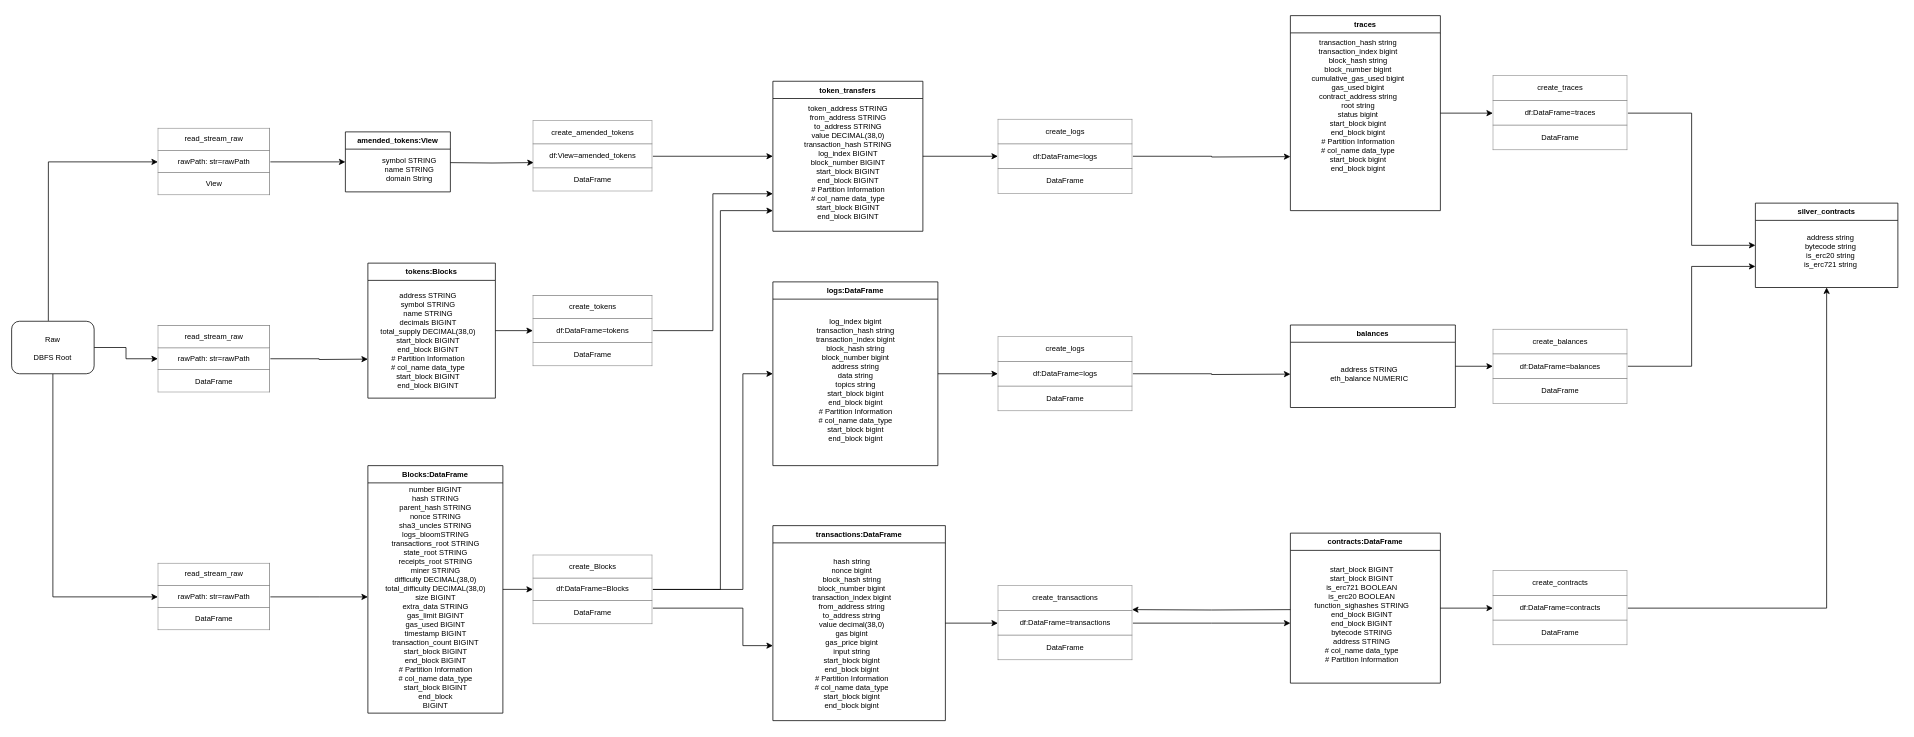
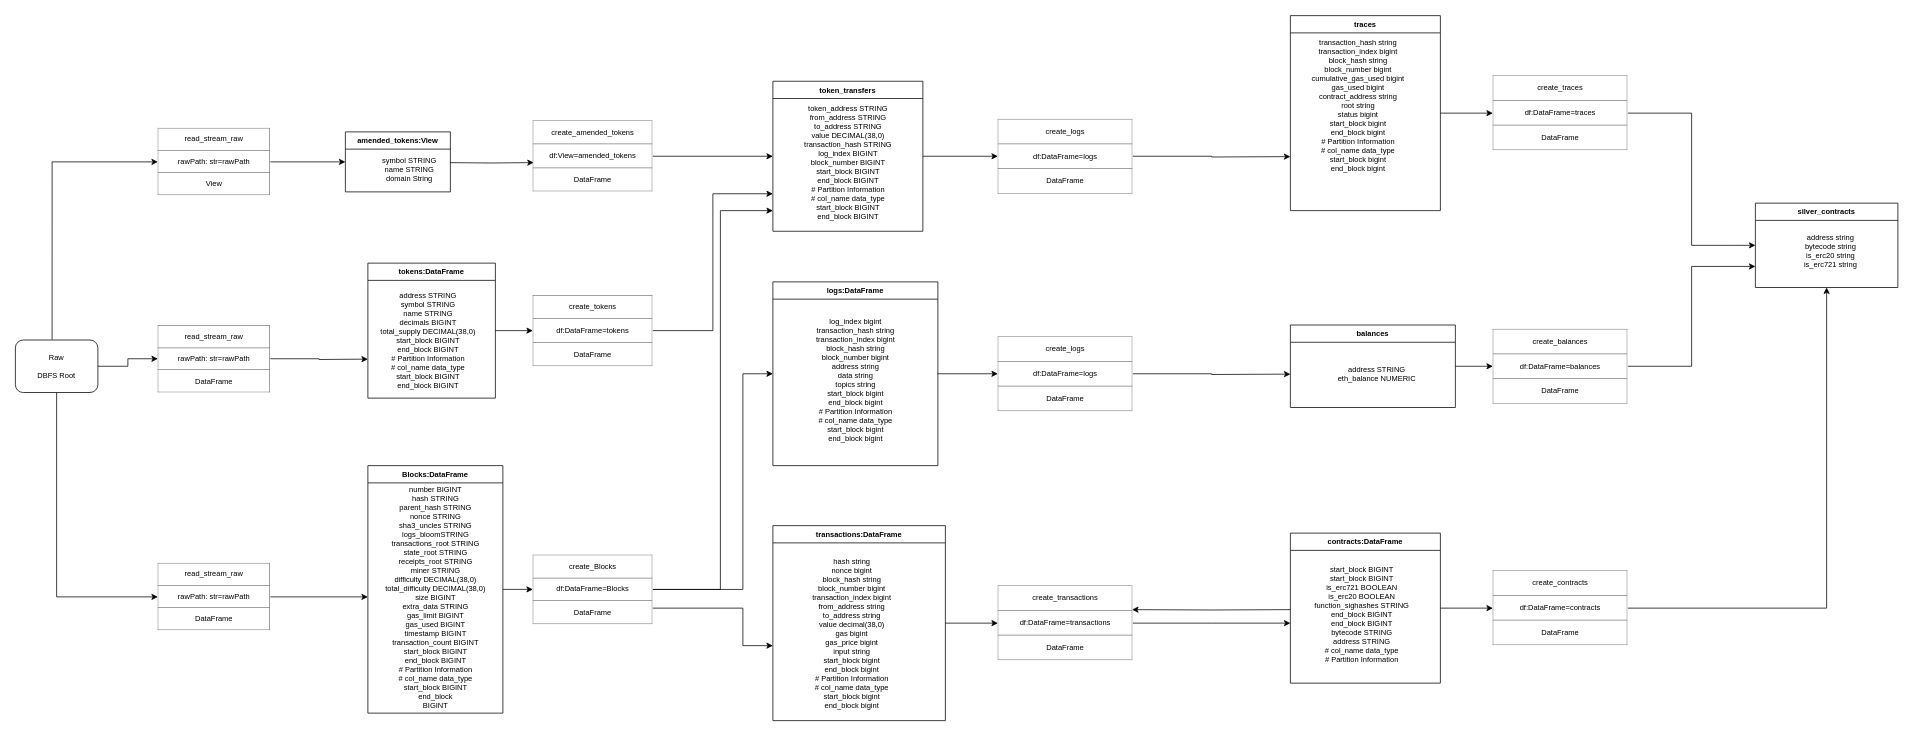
(431, 272) -> (431, 272)
(53, 347) -> (57, 366)
(1369, 374) -> (1377, 374)
